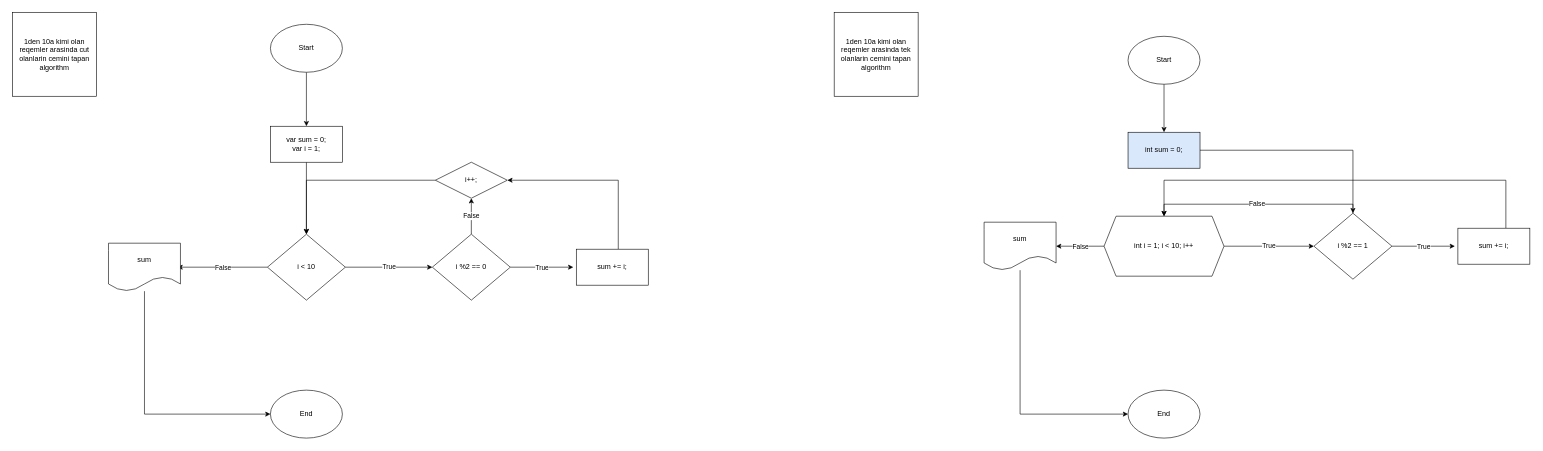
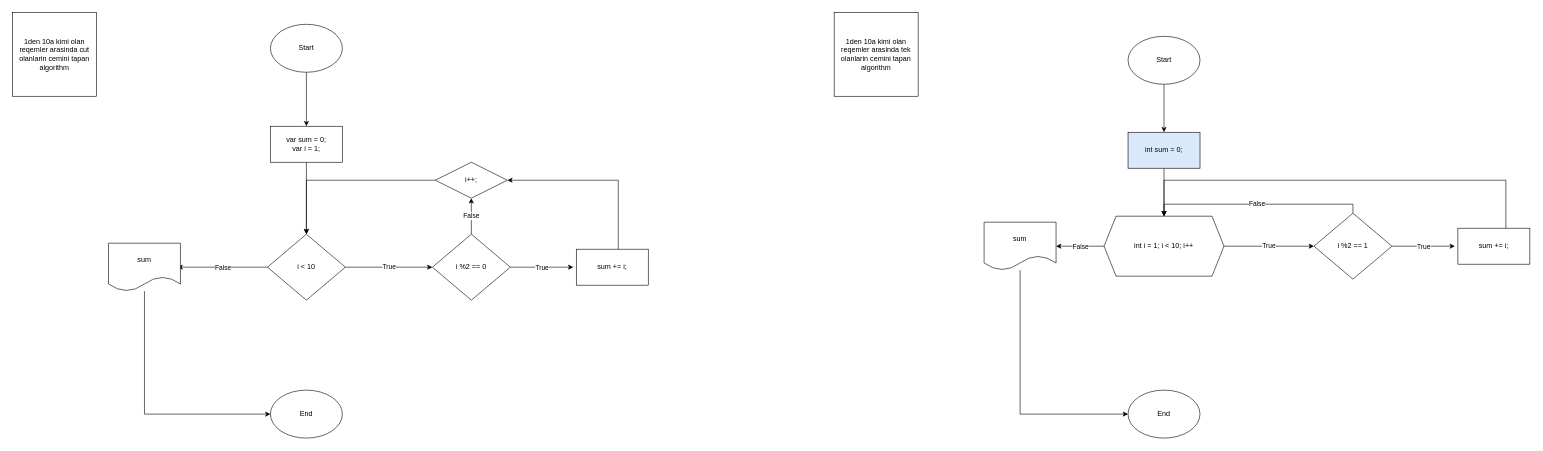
(1302, 150) -> (1164, 173)
